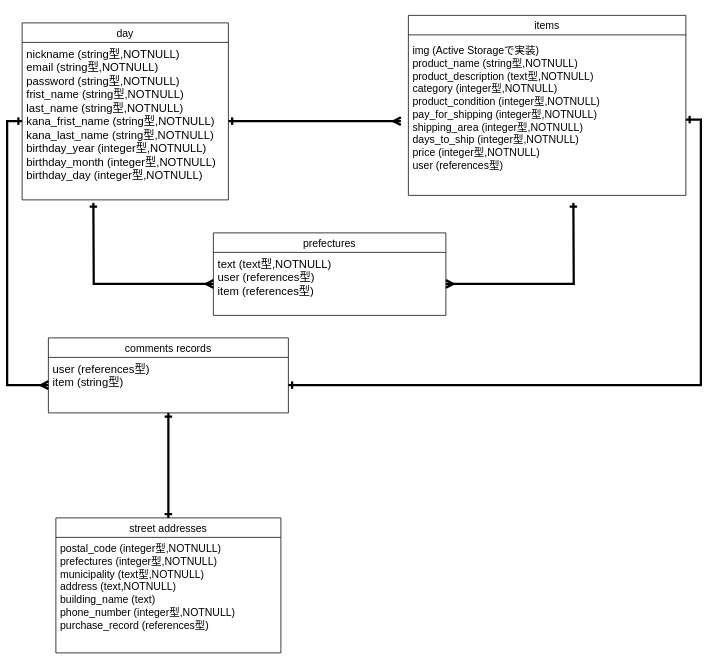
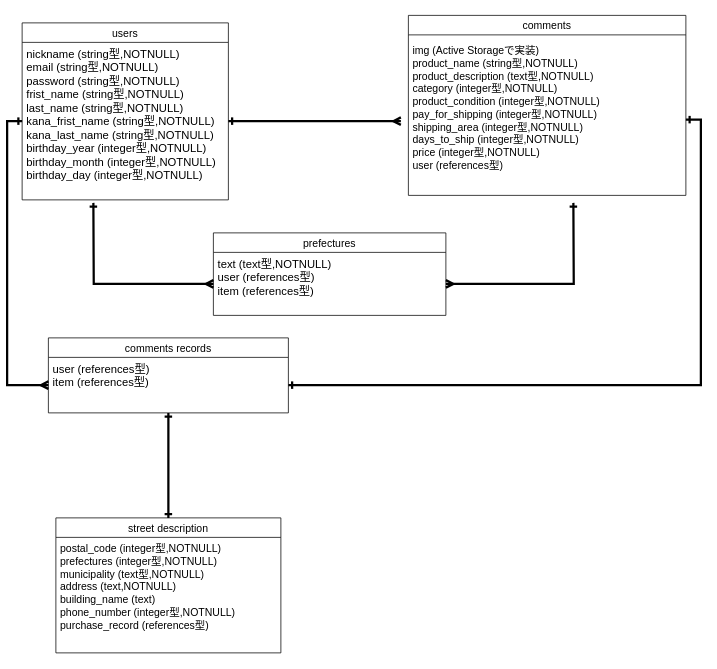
(547, 26) -> (547, 26)
(125, 33) -> (125, 33)
(110, 369) -> (110, 369)
(168, 528) -> (168, 528)
